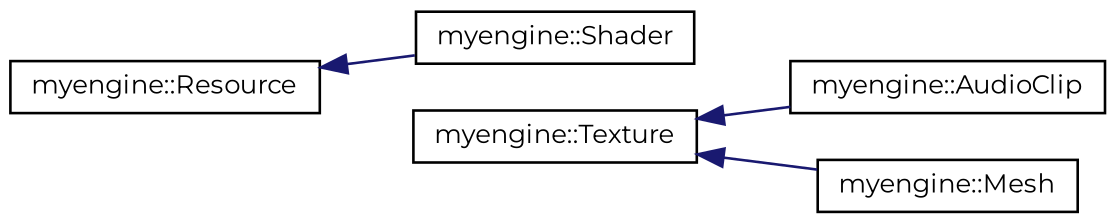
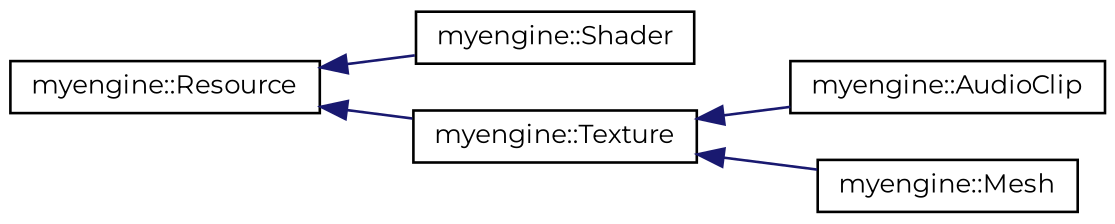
none -> (380, 114)
